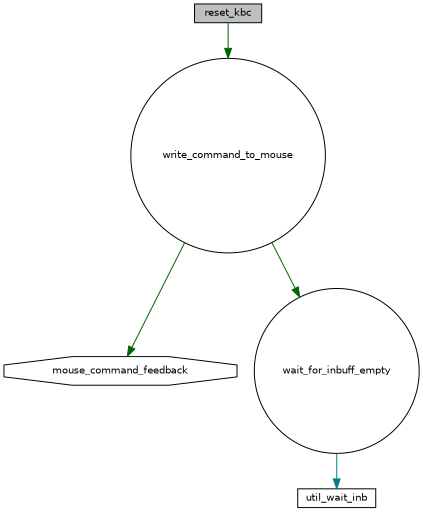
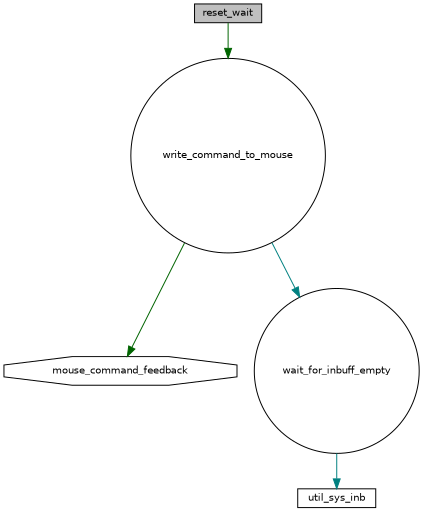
(228, 13) -> (228, 13)
(283, 265) -> (283, 265)
(337, 498) -> (337, 498)
